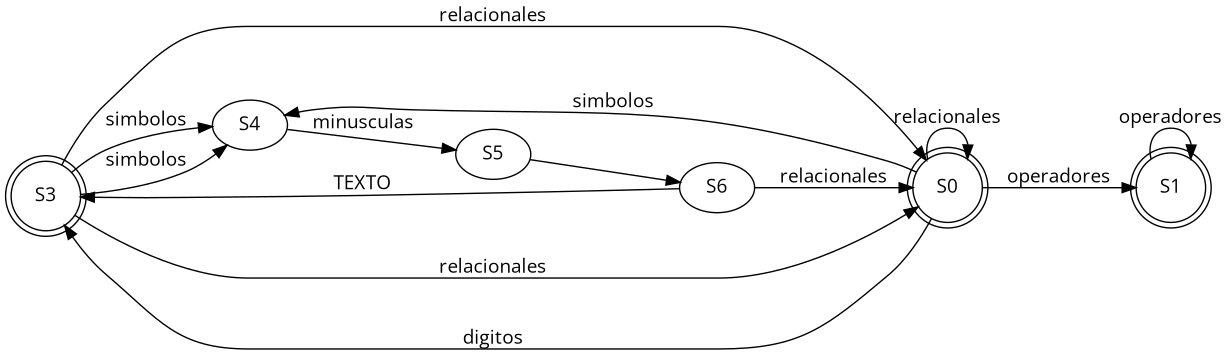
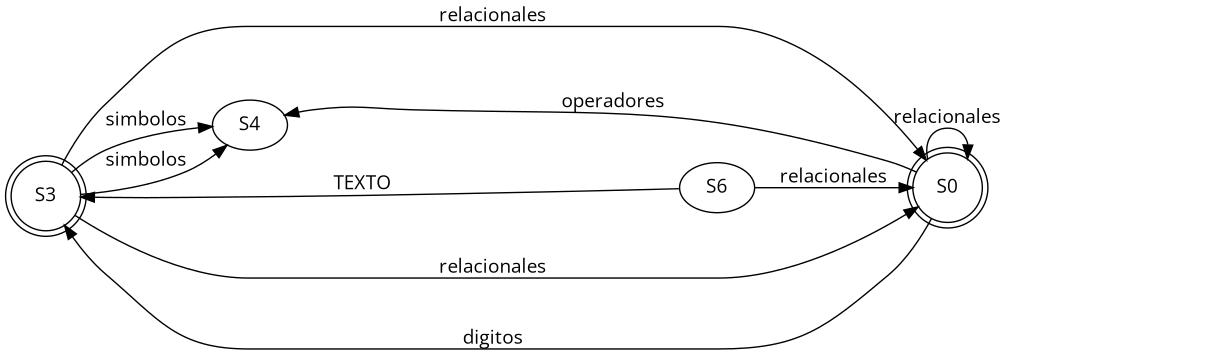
(614, 102) -> (614, 102)
(493, 154) -> none
(1171, 188) -> none
